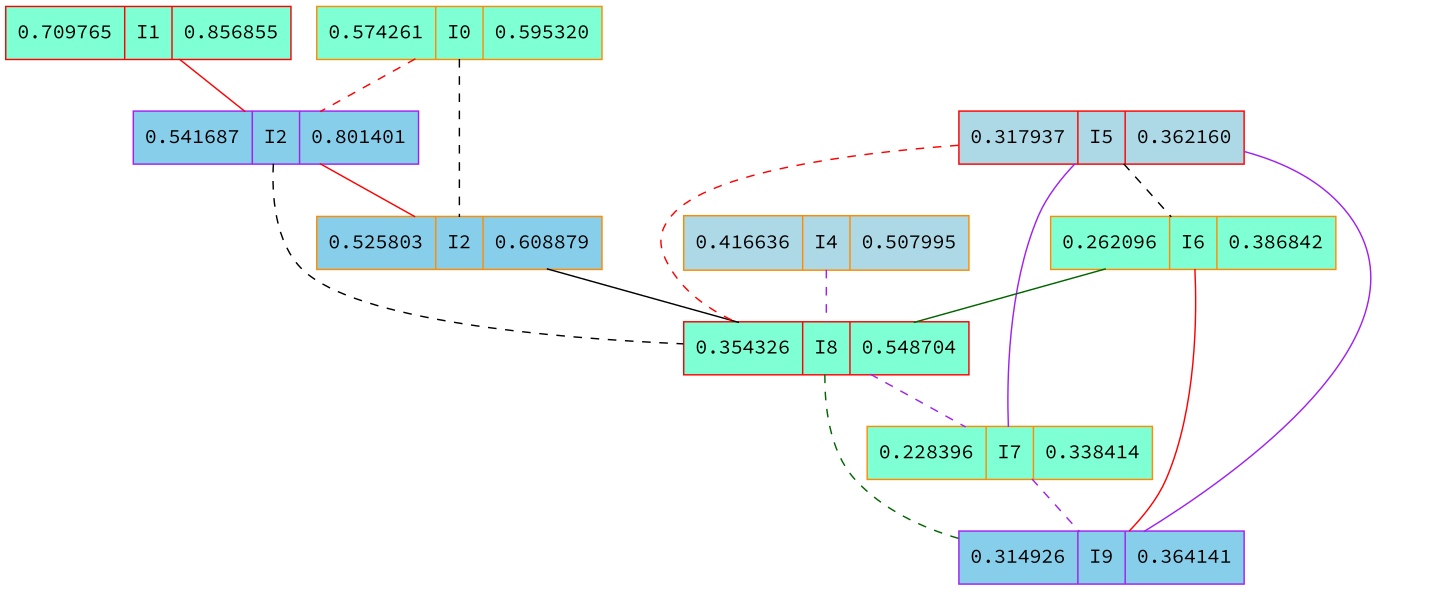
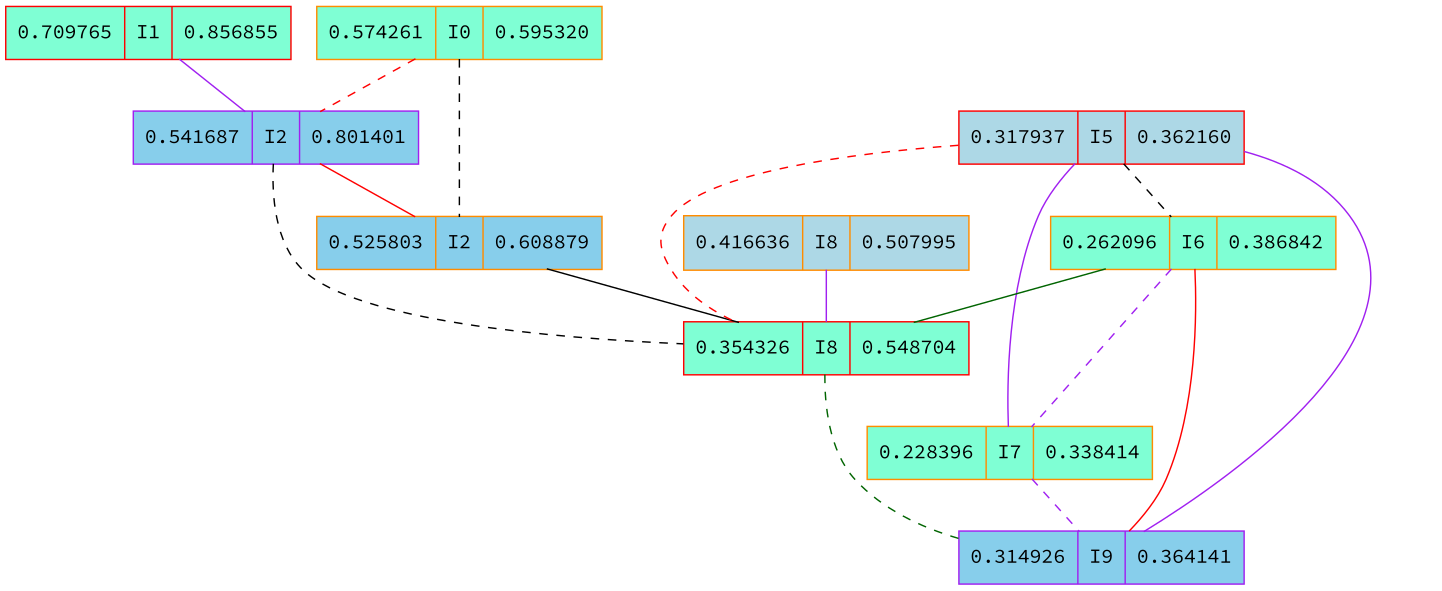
(212, 85) -> (212, 85)
(826, 242) -> (826, 242)
(826, 296) -> (826, 296)
(918, 401) -> (1102, 348)
